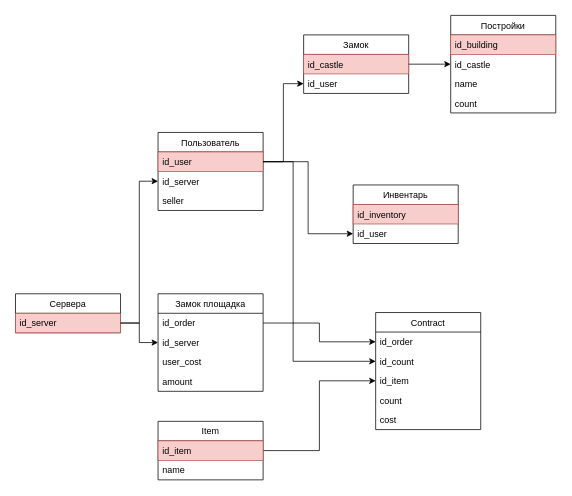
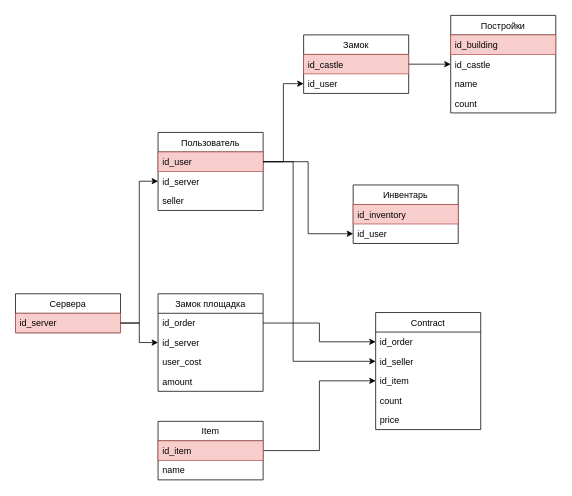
(398, 362) -> (399, 362)
(390, 420) -> (391, 420)
